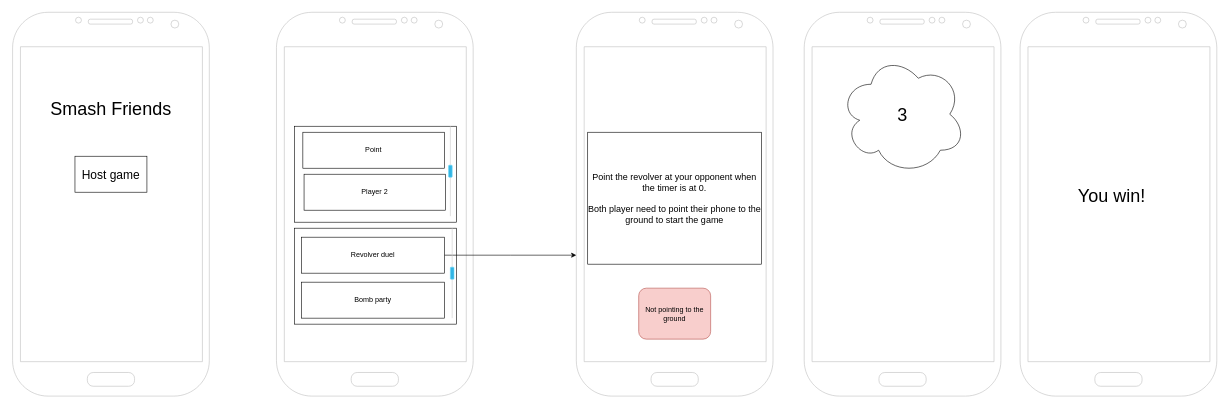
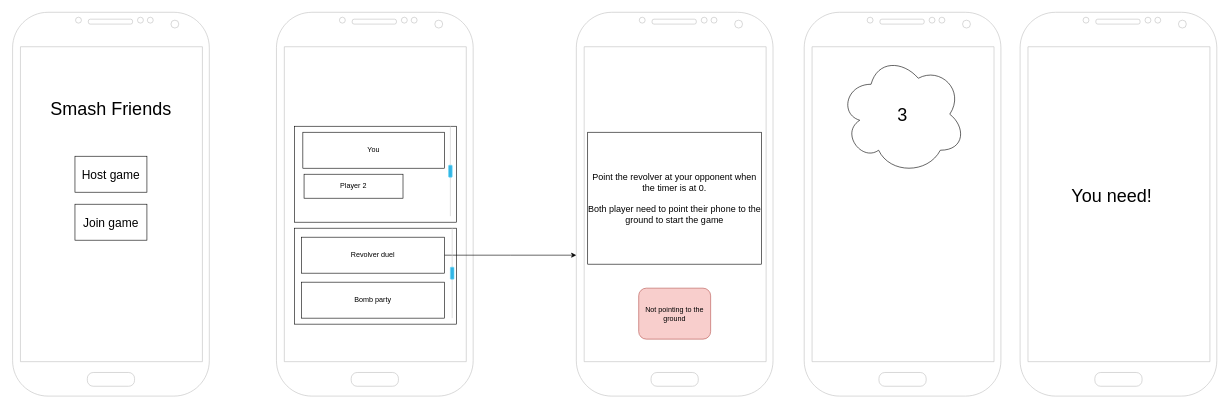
(374, 150) -> (374, 150)
(375, 192) -> (353, 186)
(1112, 195) -> (1112, 195)
none -> (111, 222)
